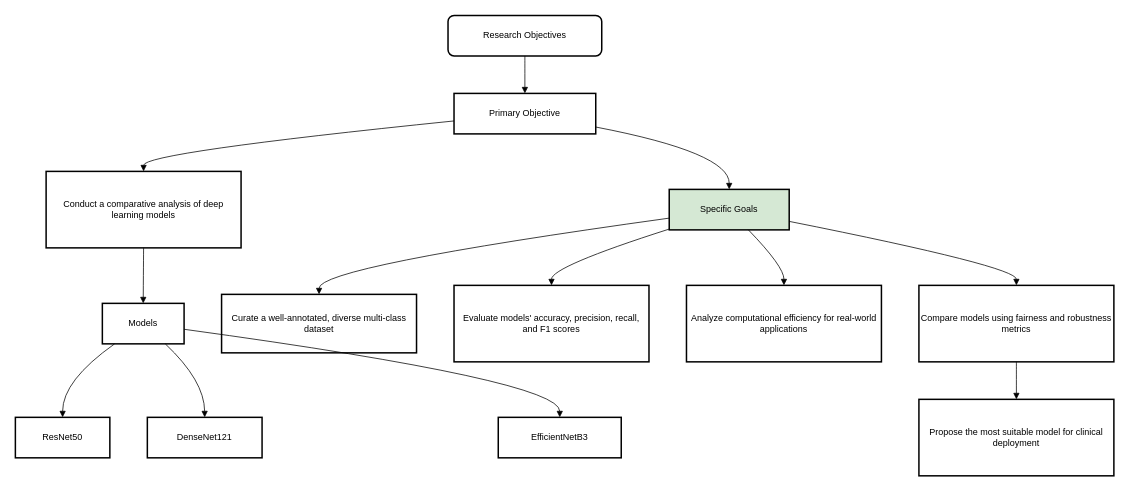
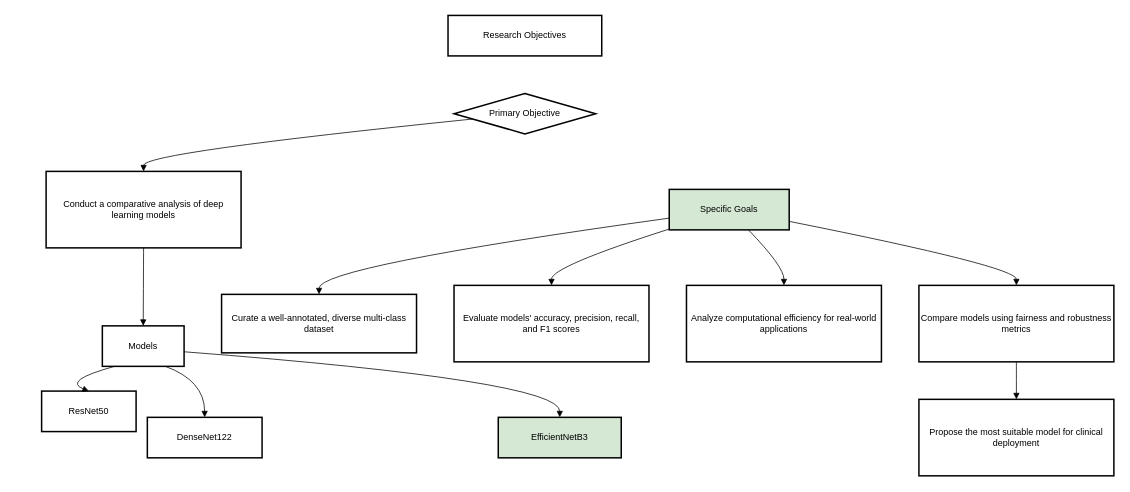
(525, 36) -> (525, 36)
(525, 85) -> none
(525, 114) -> (525, 114)
(668, 144) -> none
(143, 324) -> (143, 346)
(63, 438) -> (89, 411)
(205, 438) -> (205, 438)
(560, 438) -> (560, 438)
